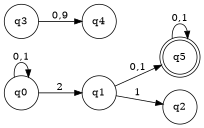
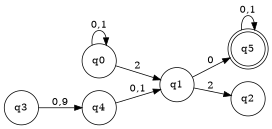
(138, 67) -> (211, 60)
(138, 92) -> (211, 86)
none -> (135, 97)
